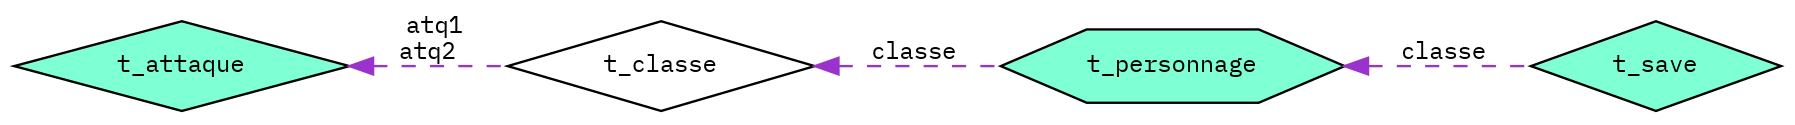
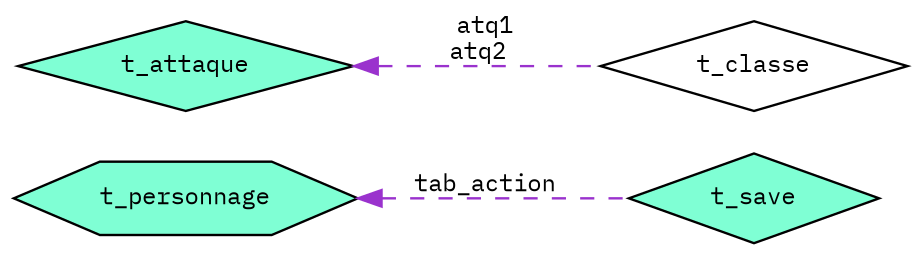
(1438, 53) -> (479, 185)
(920, 66) -> none
